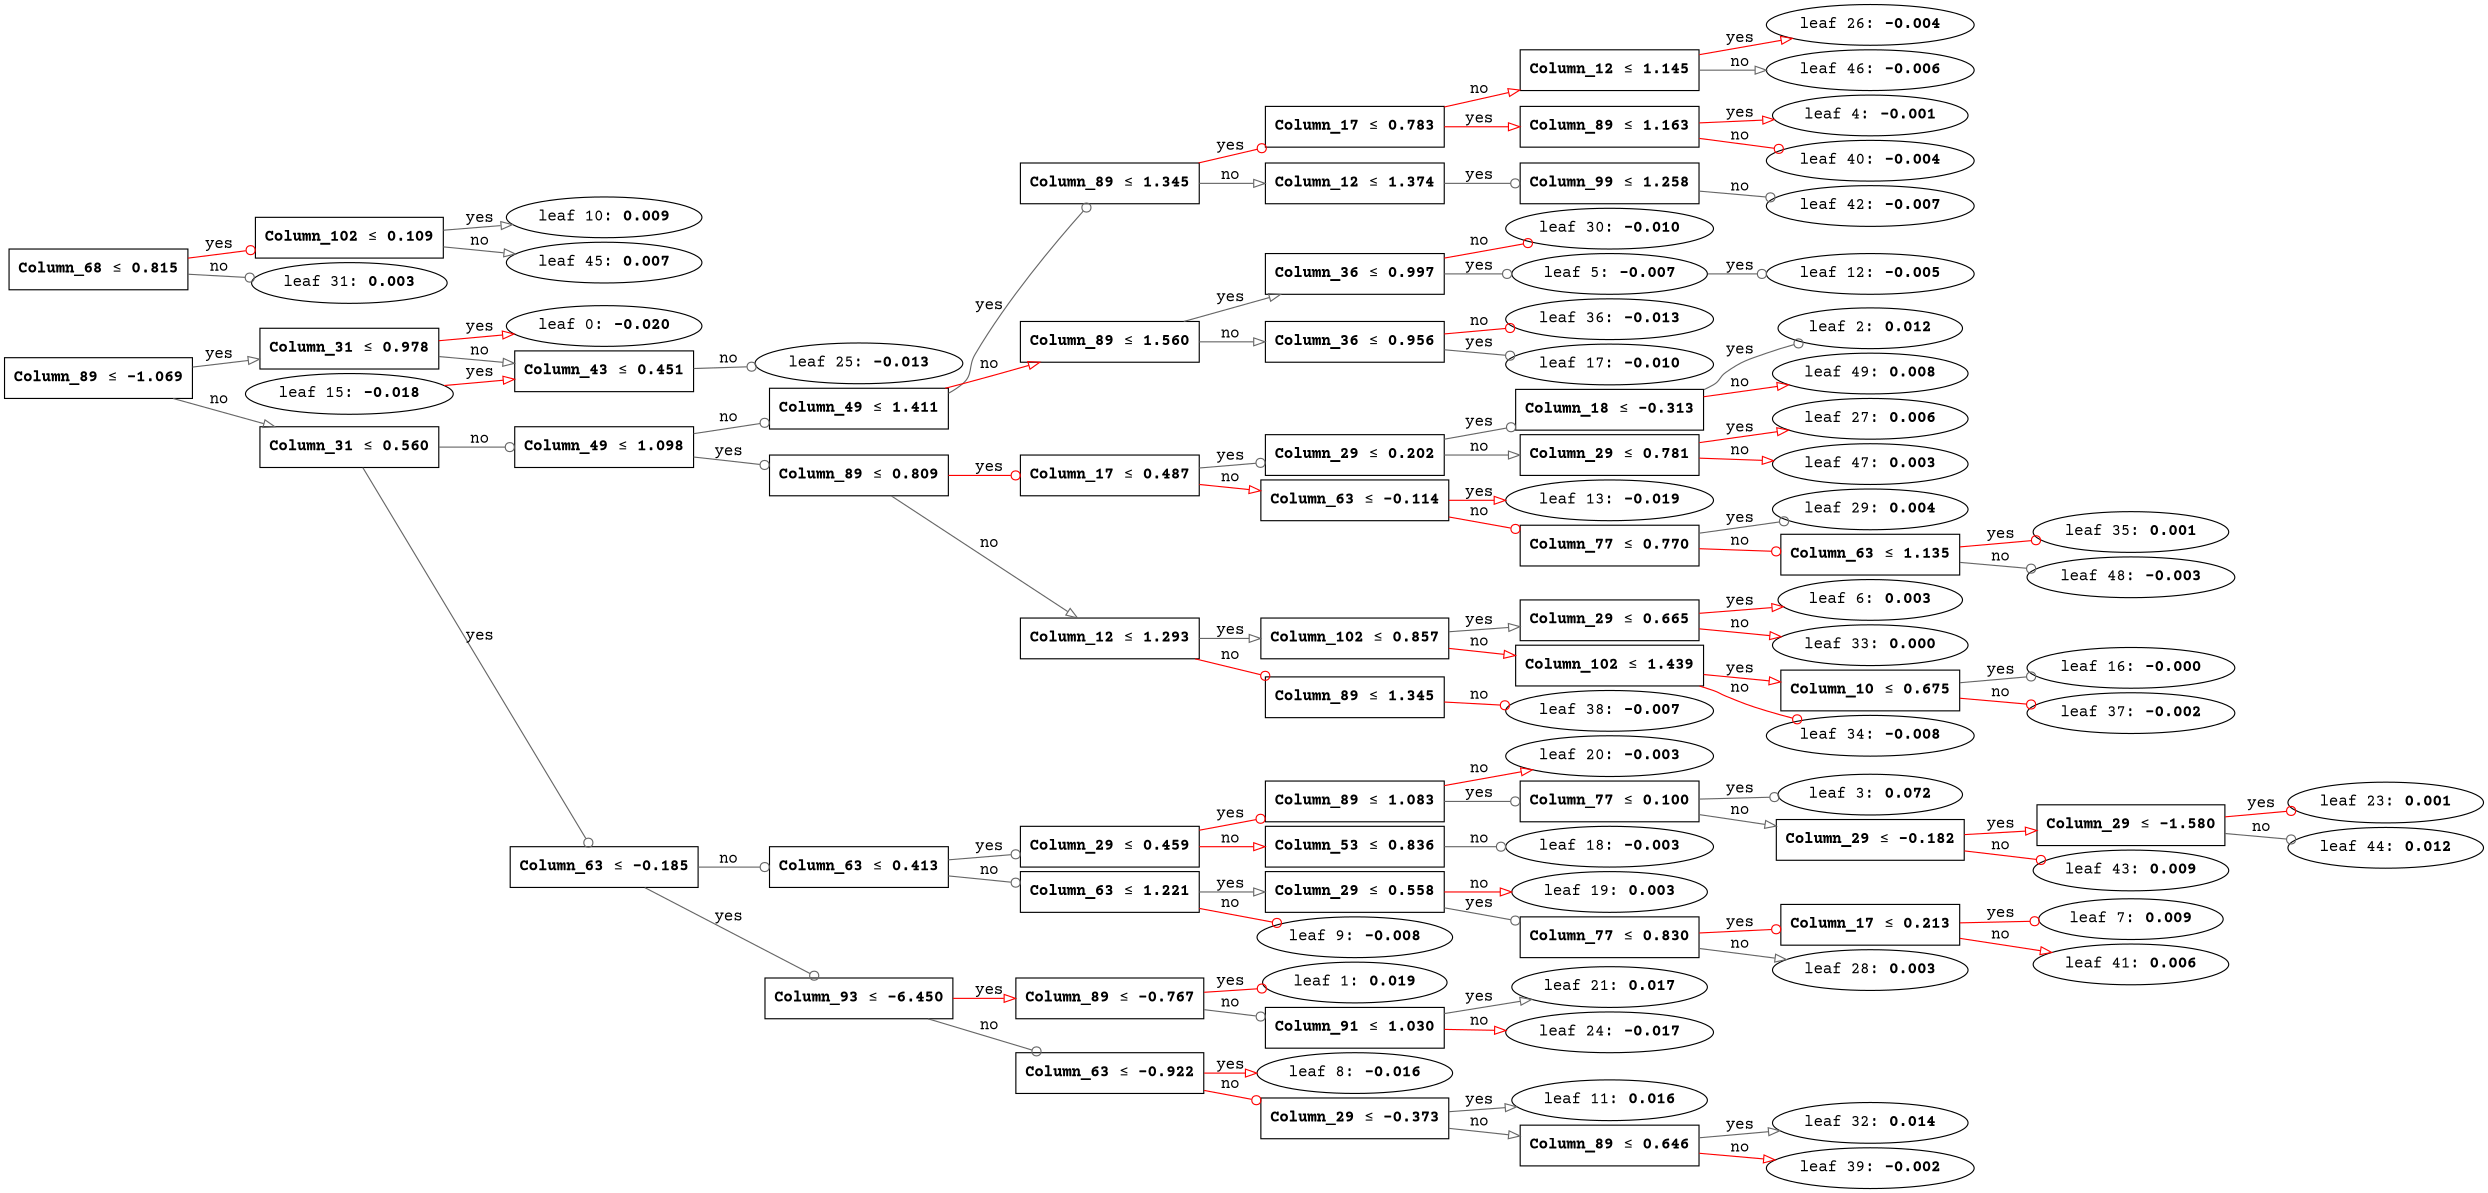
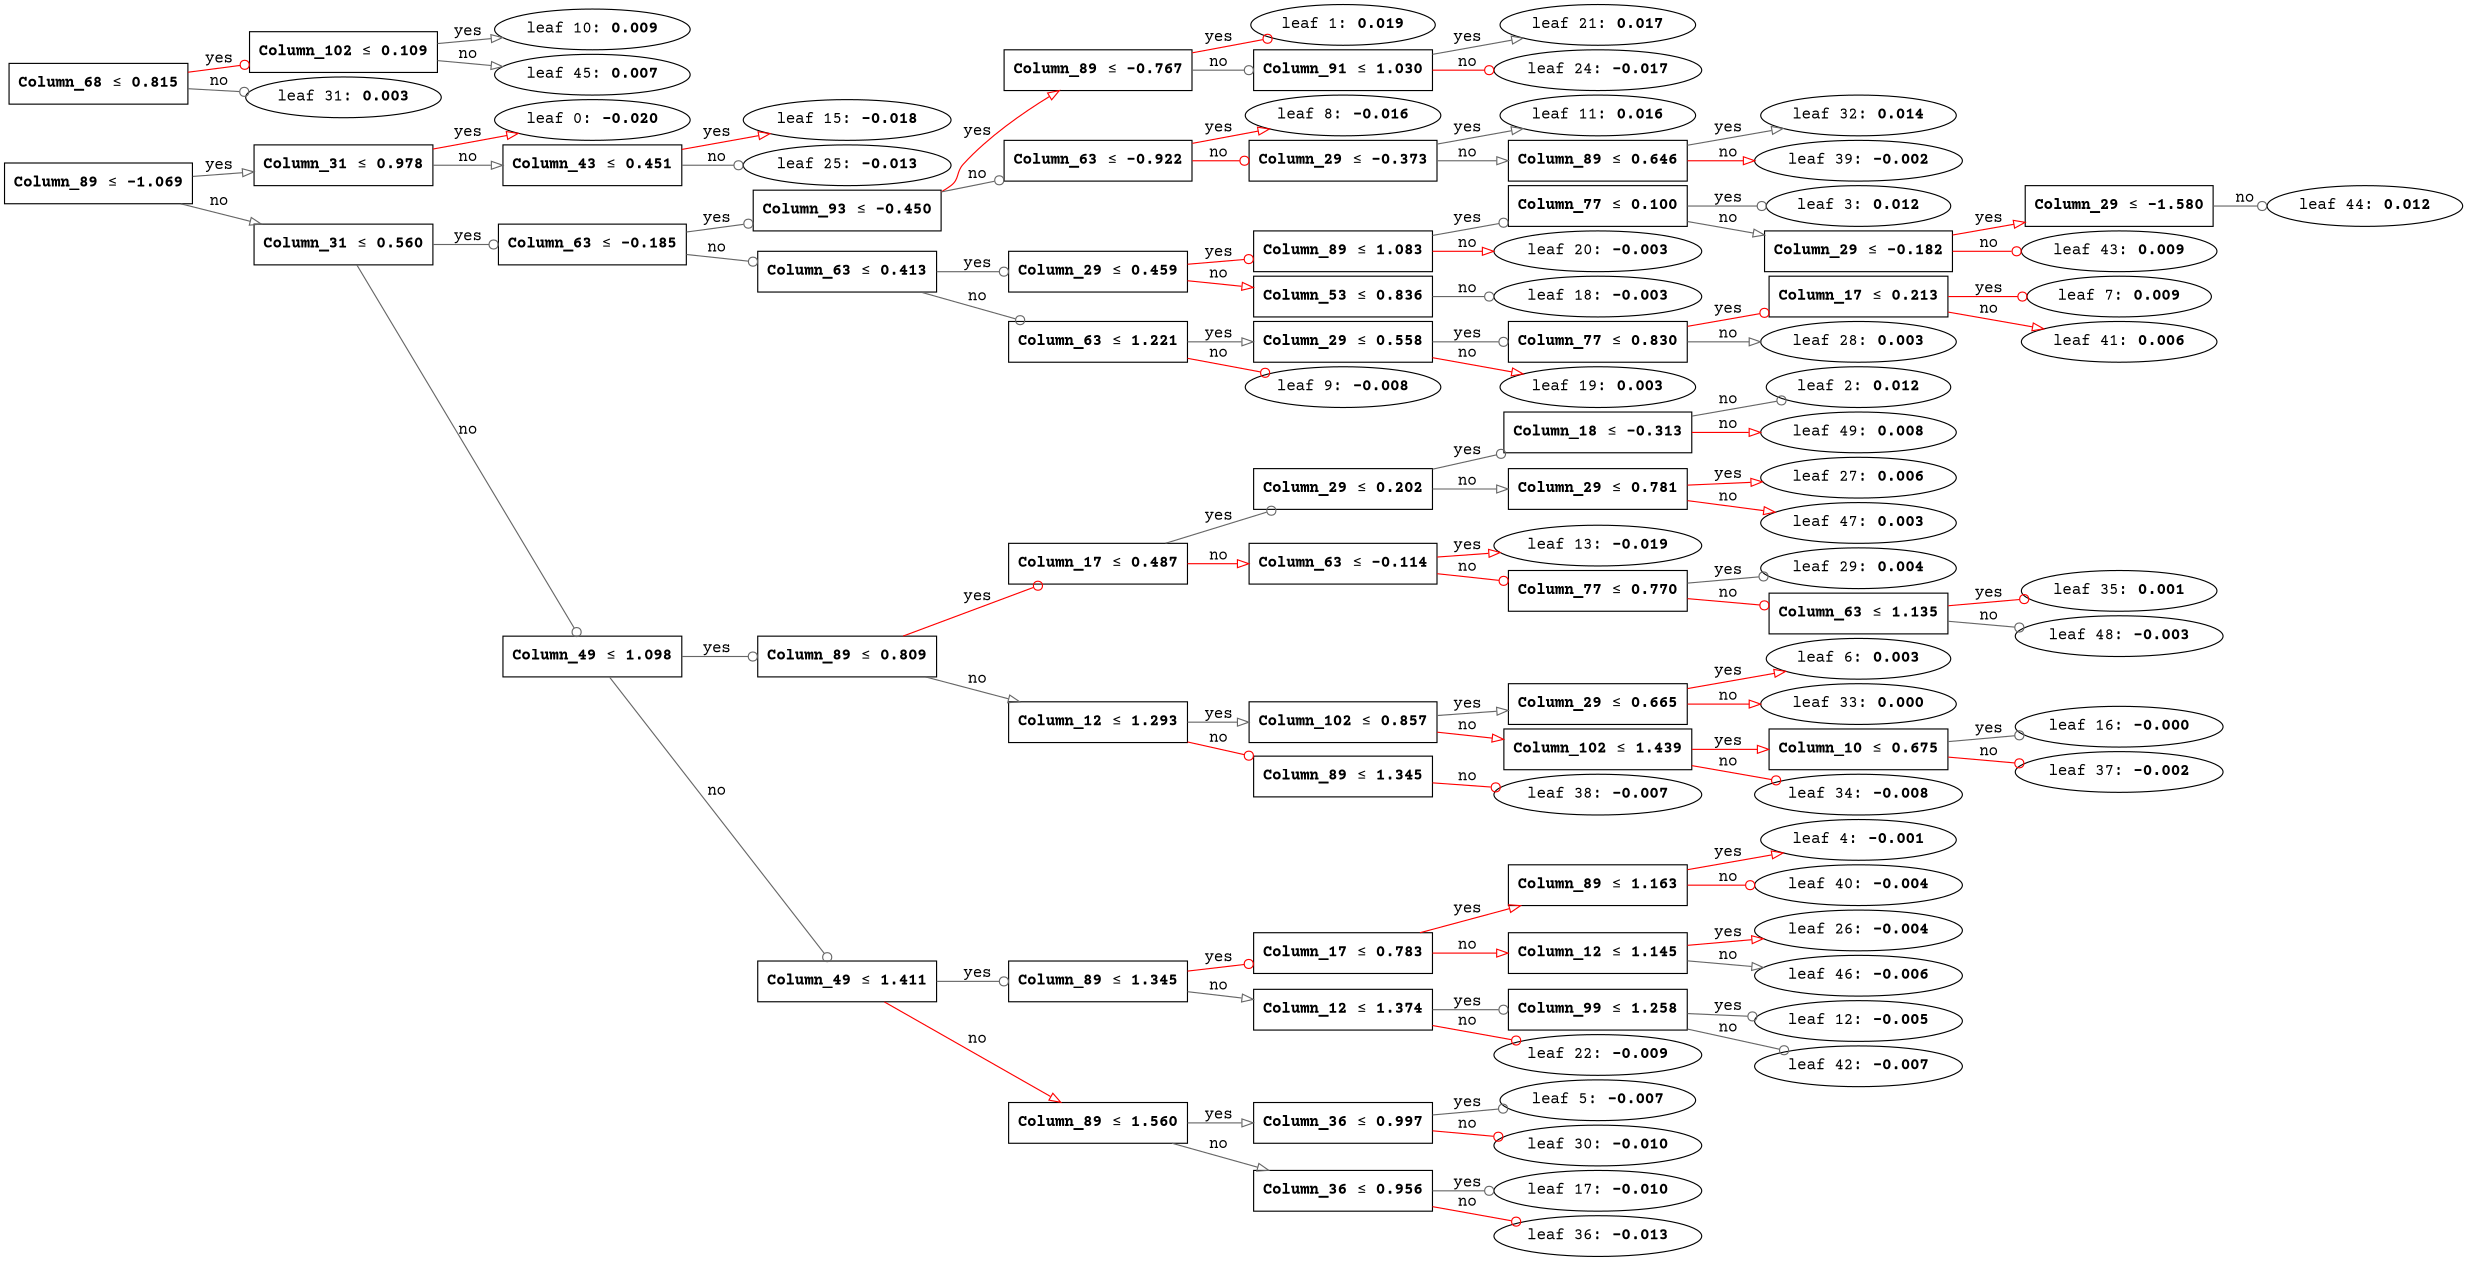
(1732, 274) -> (1718, 1015)
(1740, 349) -> (1728, 399)
(474, 383) -> (720, 143)
(1908, 793) -> (1896, 204)
(2386, 803) -> none
(916, 997) -> (904, 209)
(1469, 1030) -> (1459, 70)
none -> (1598, 1055)
